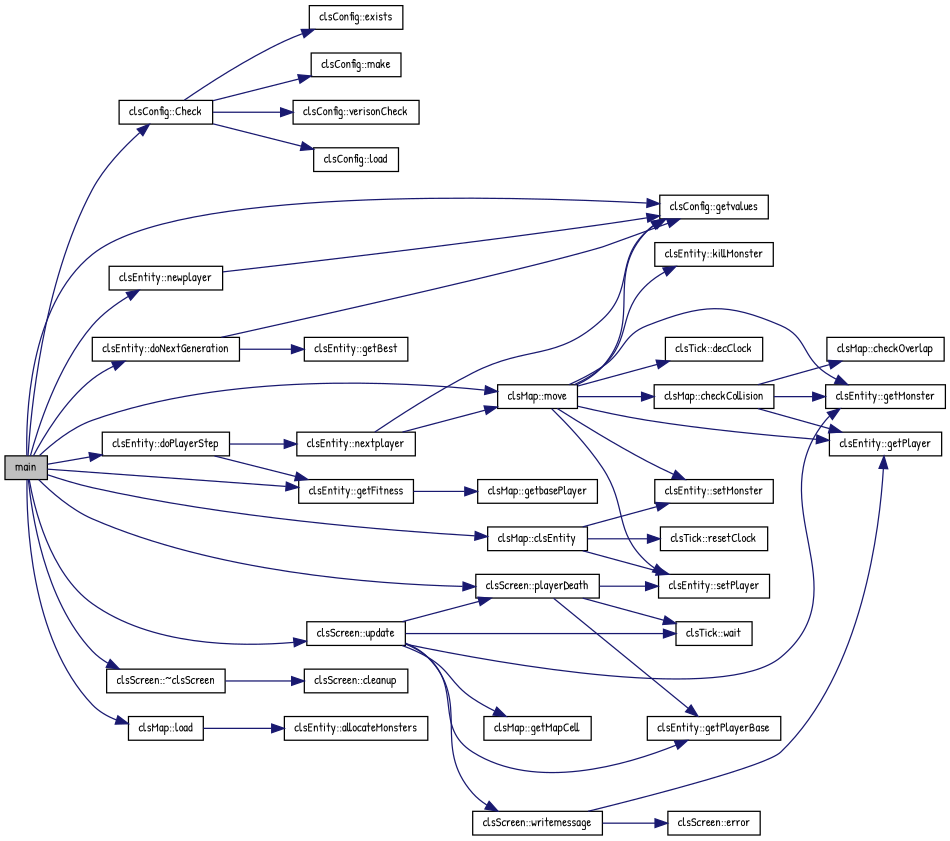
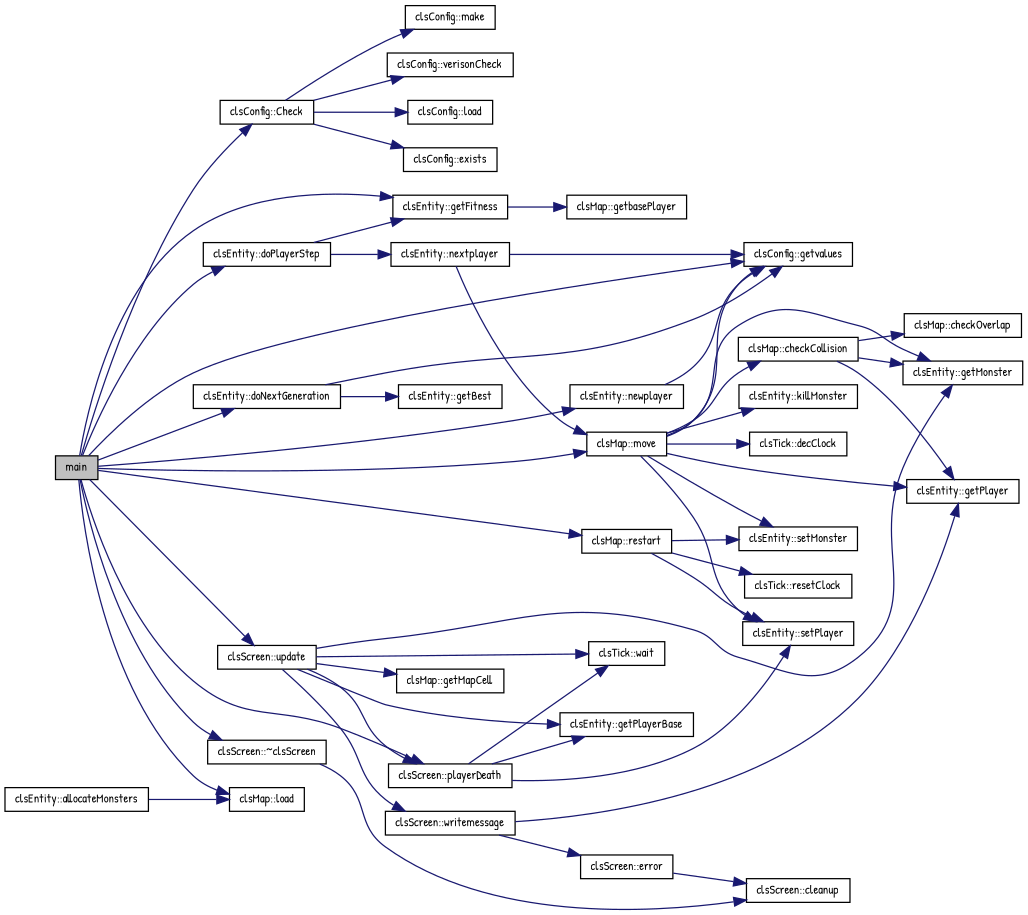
(538, 539) -> (627, 541)
(237, 728) -> (183, 799)
none -> (703, 877)
